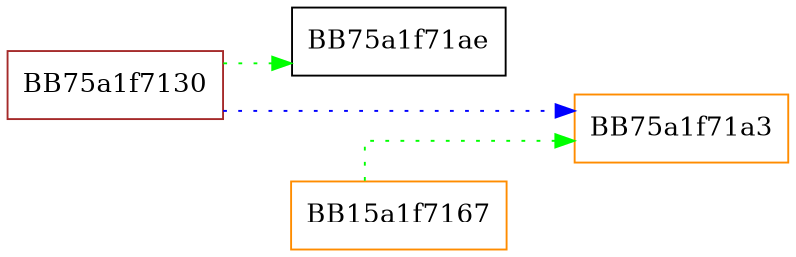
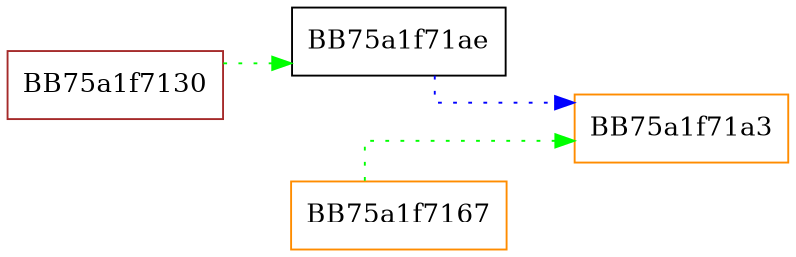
(389, 111) -> (481, 103)
(399, 215) -> (399, 215)
